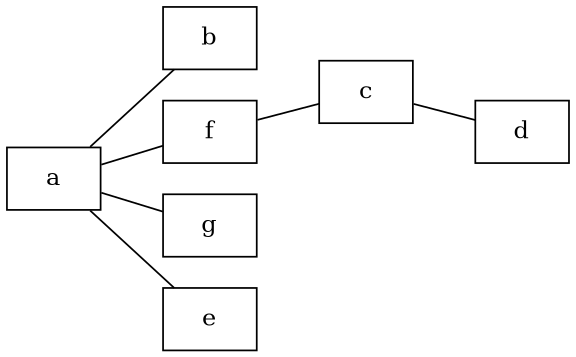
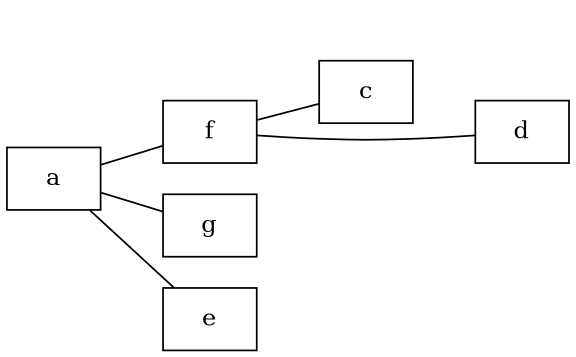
(210, 38) -> none
(444, 112) -> (366, 140)
